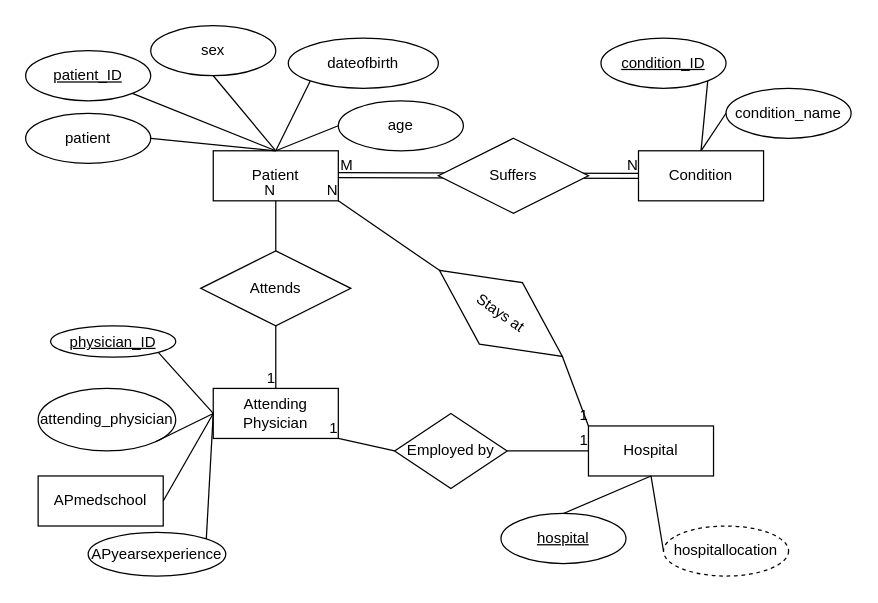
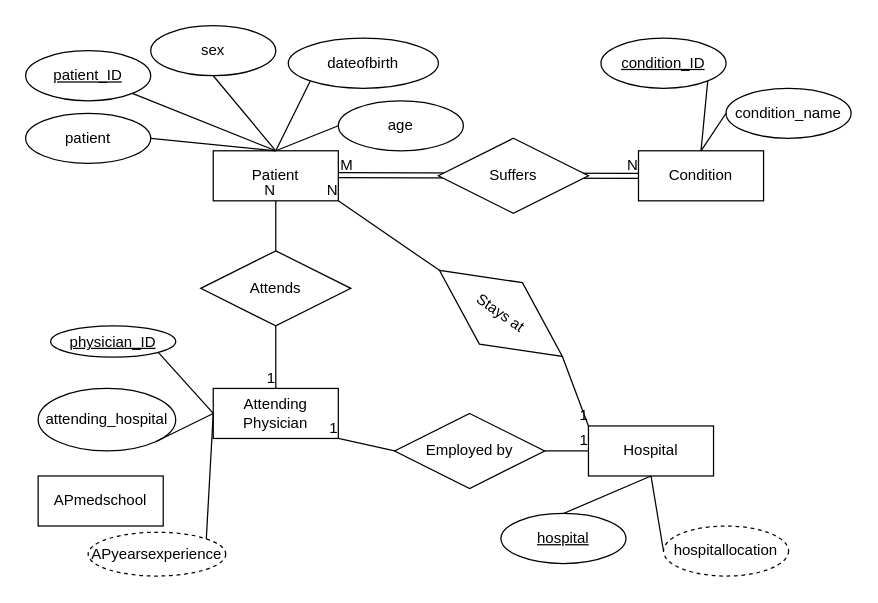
(107, 419) -> (107, 419)
(451, 451) -> (469, 451)
(187, 459) -> none
(157, 554) -> (157, 554)
